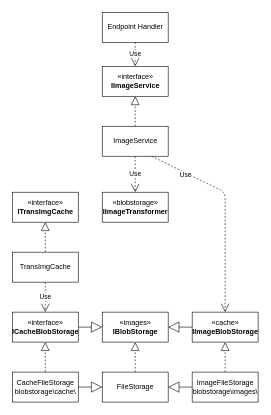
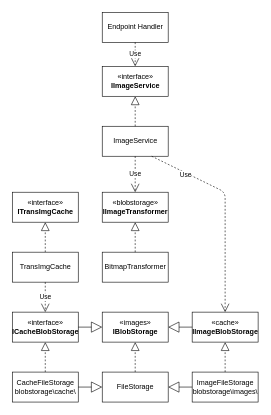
none -> (135, 242)
none -> (135, 267)
